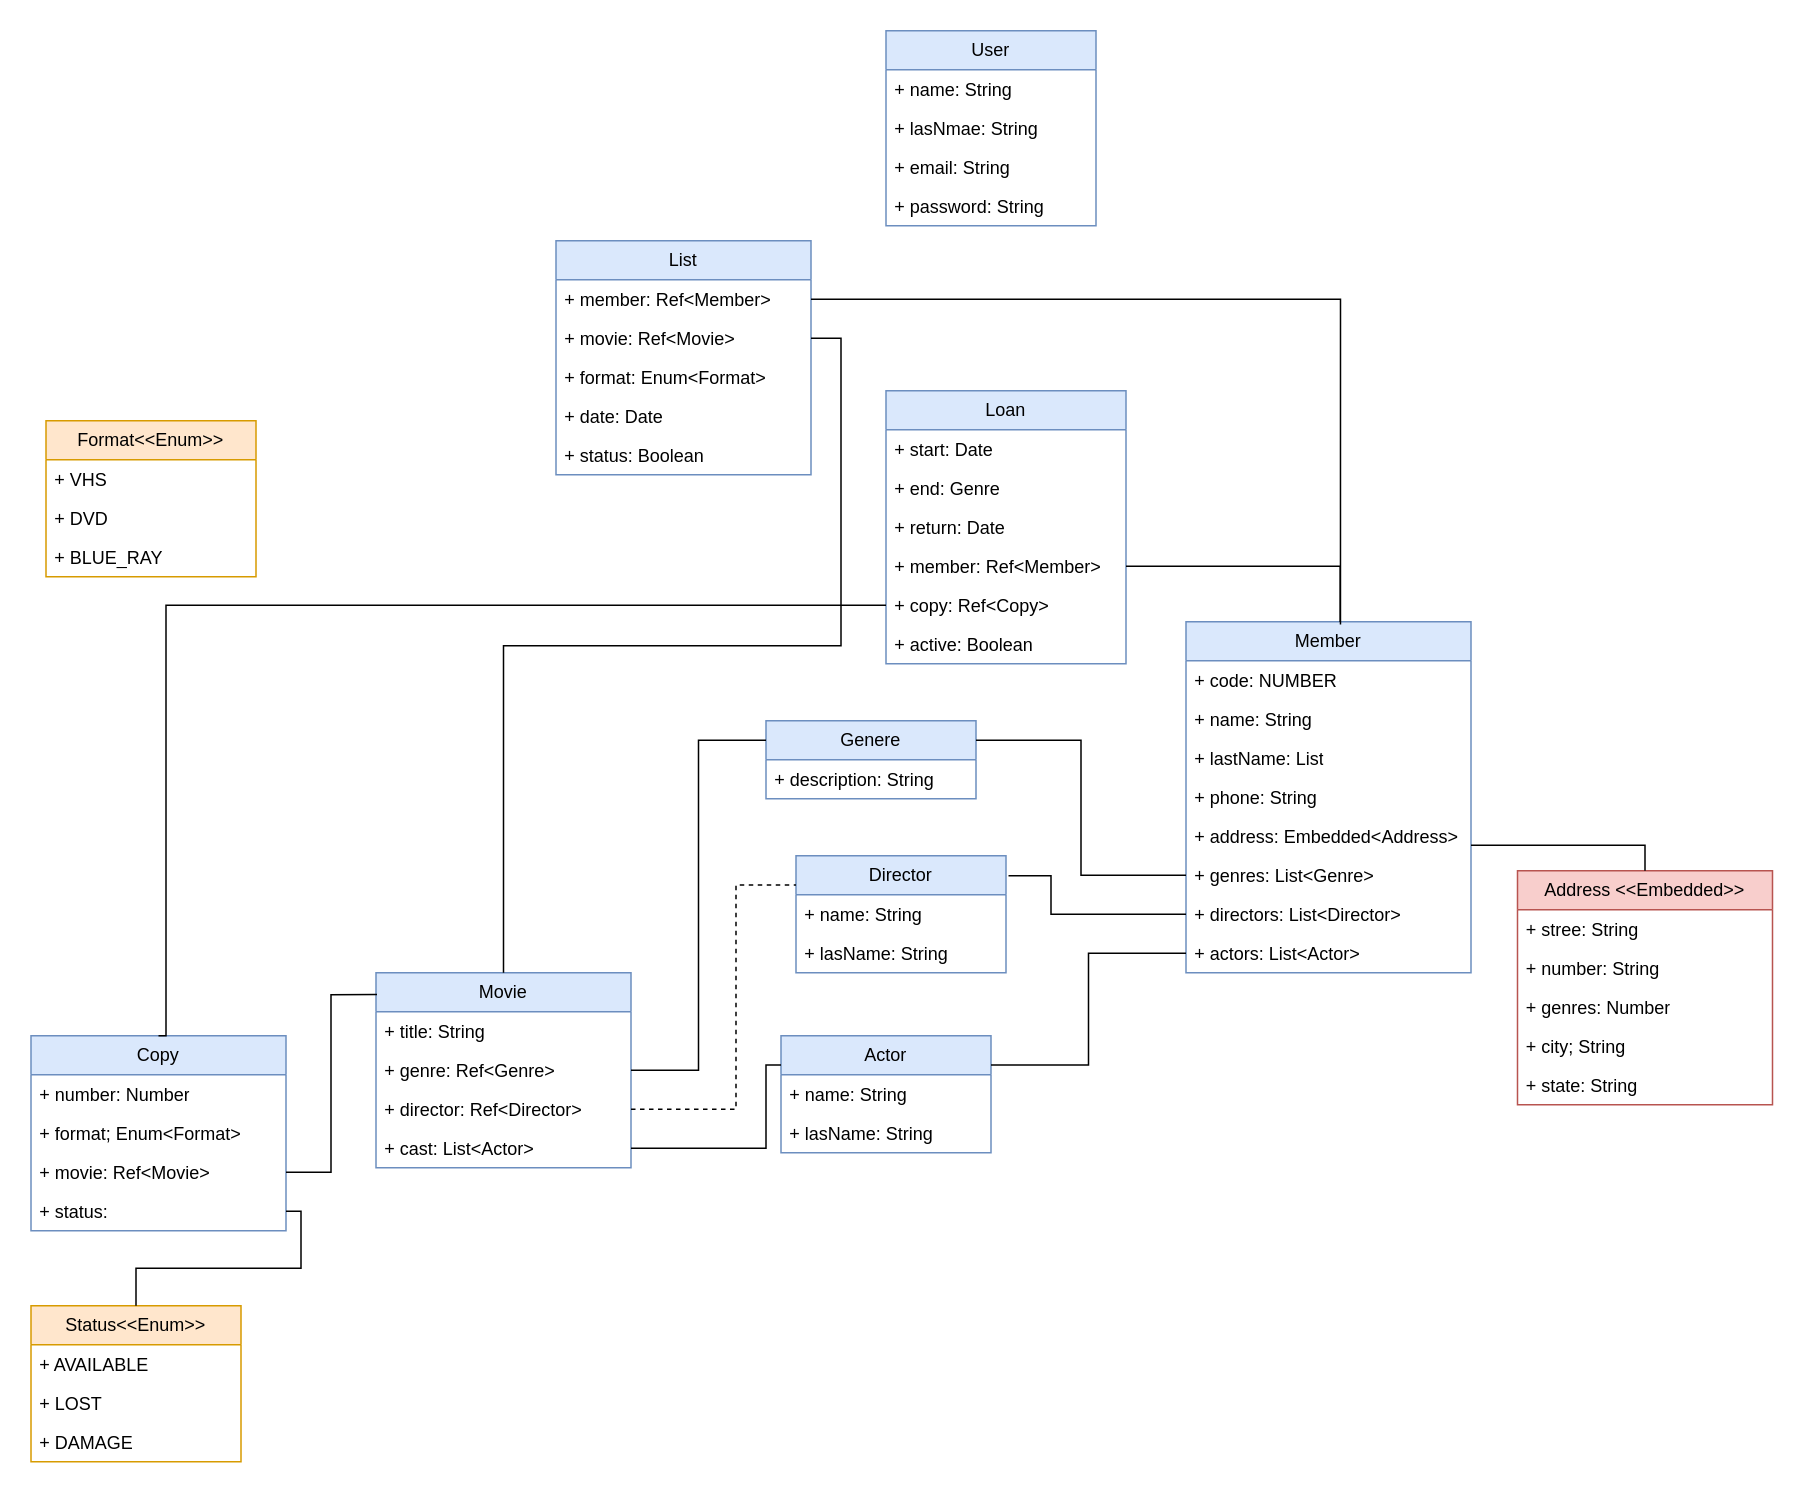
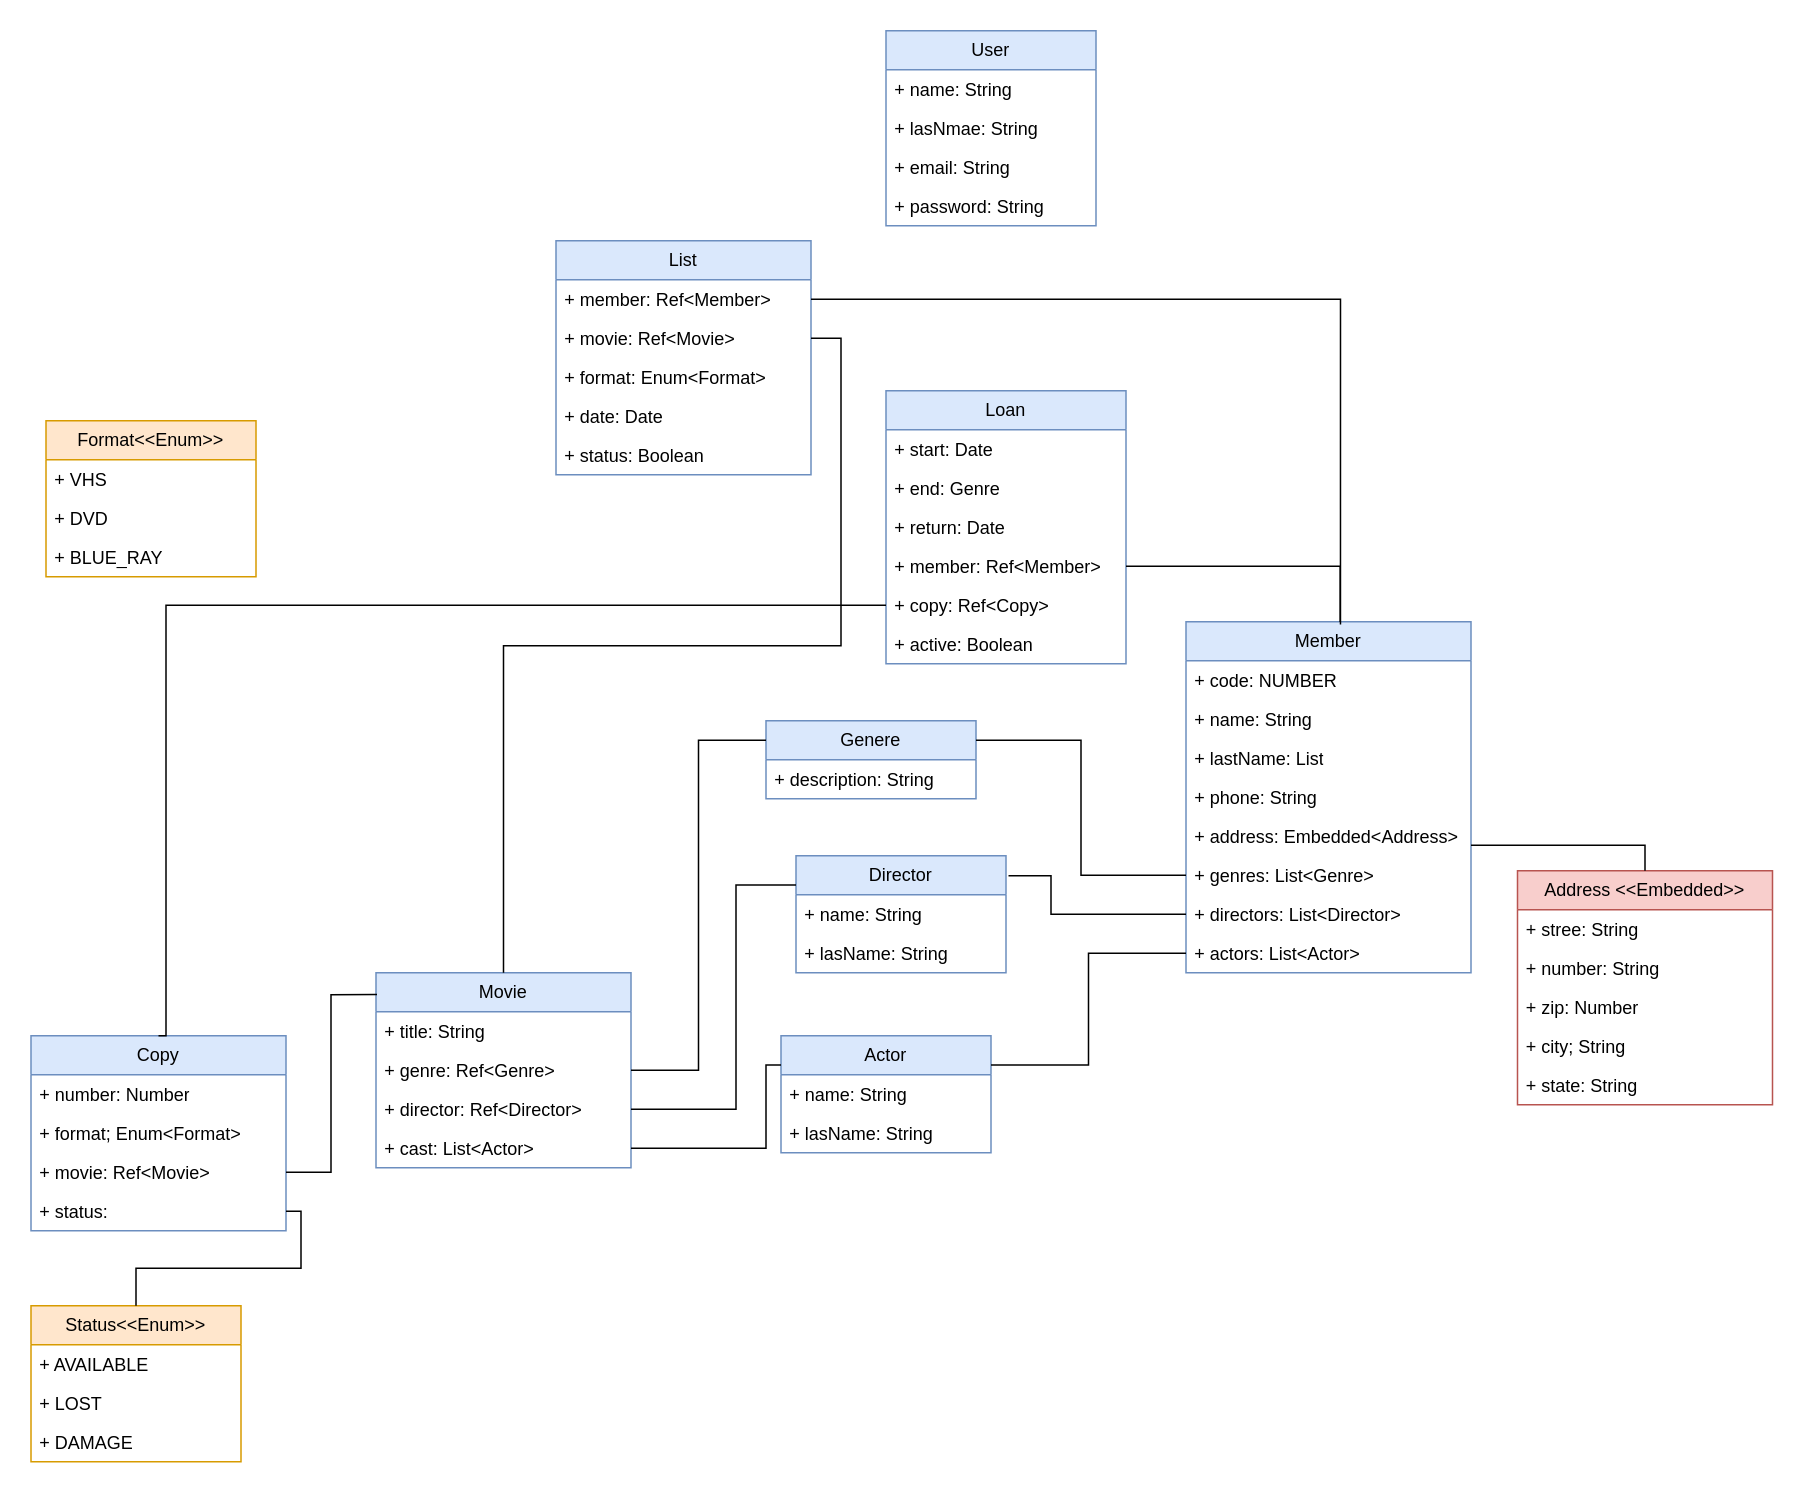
(1600, 1009) -> (1582, 1009)
(736, 1019) -> (736, 1019)
